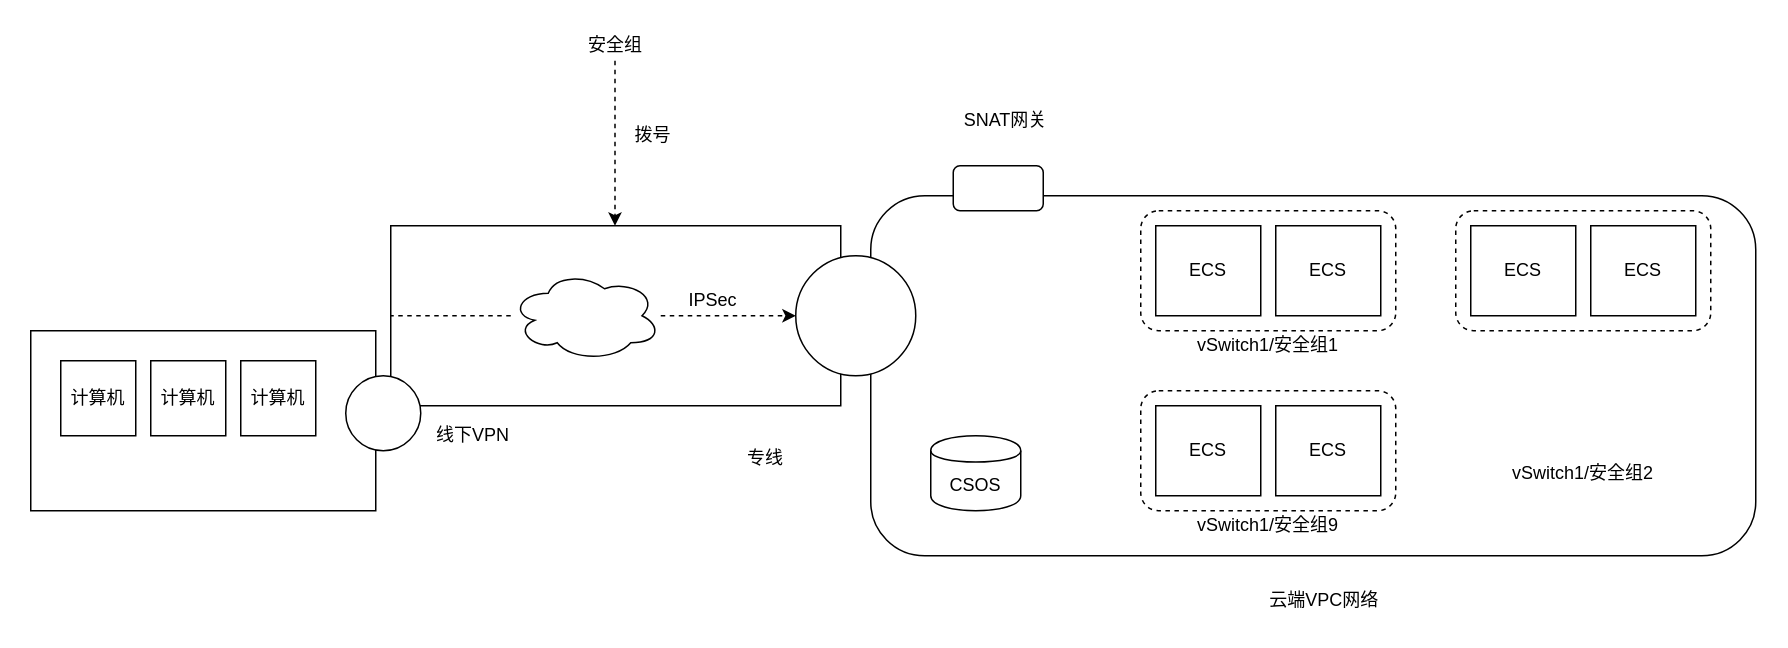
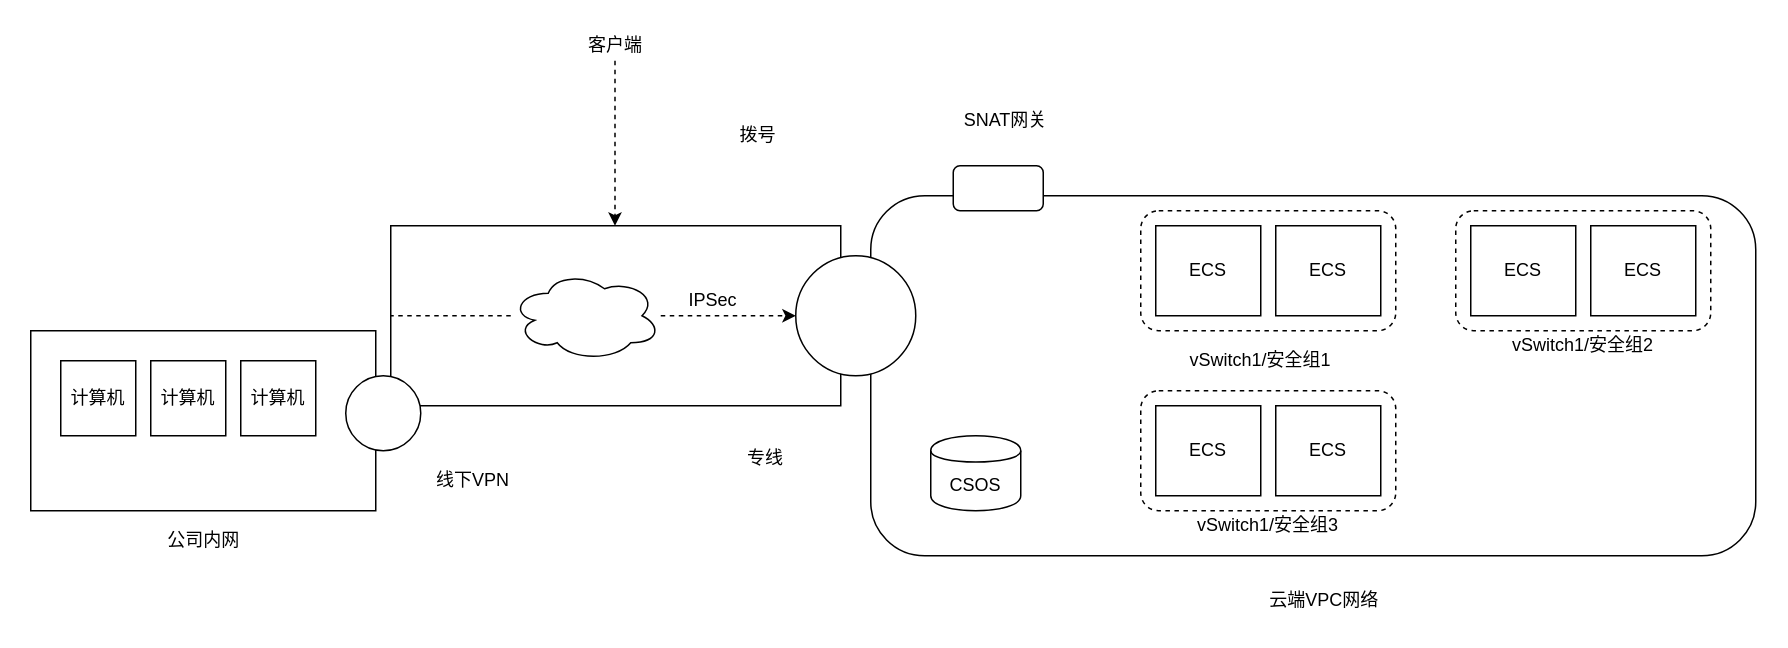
(616, 46) -> (616, 46)
(653, 136) -> (758, 136)
(1268, 346) -> (1261, 361)
(473, 436) -> (473, 481)
(1583, 473) -> (1583, 346)
(1268, 526) -> (1268, 526)
none -> (203, 541)
